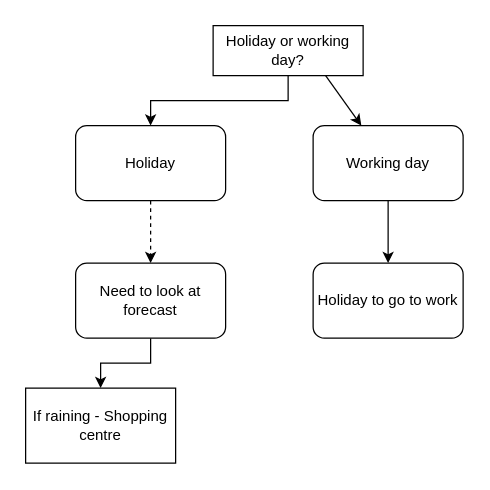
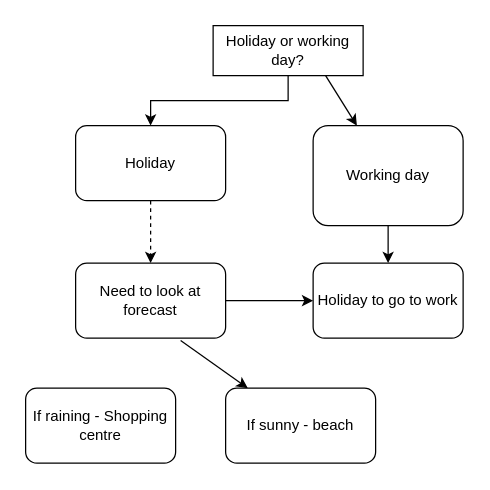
(388, 163) -> (388, 176)
none -> (211, 362)
(130, 363) -> (265, 301)
(101, 426) -> (101, 426)
none -> (301, 426)
